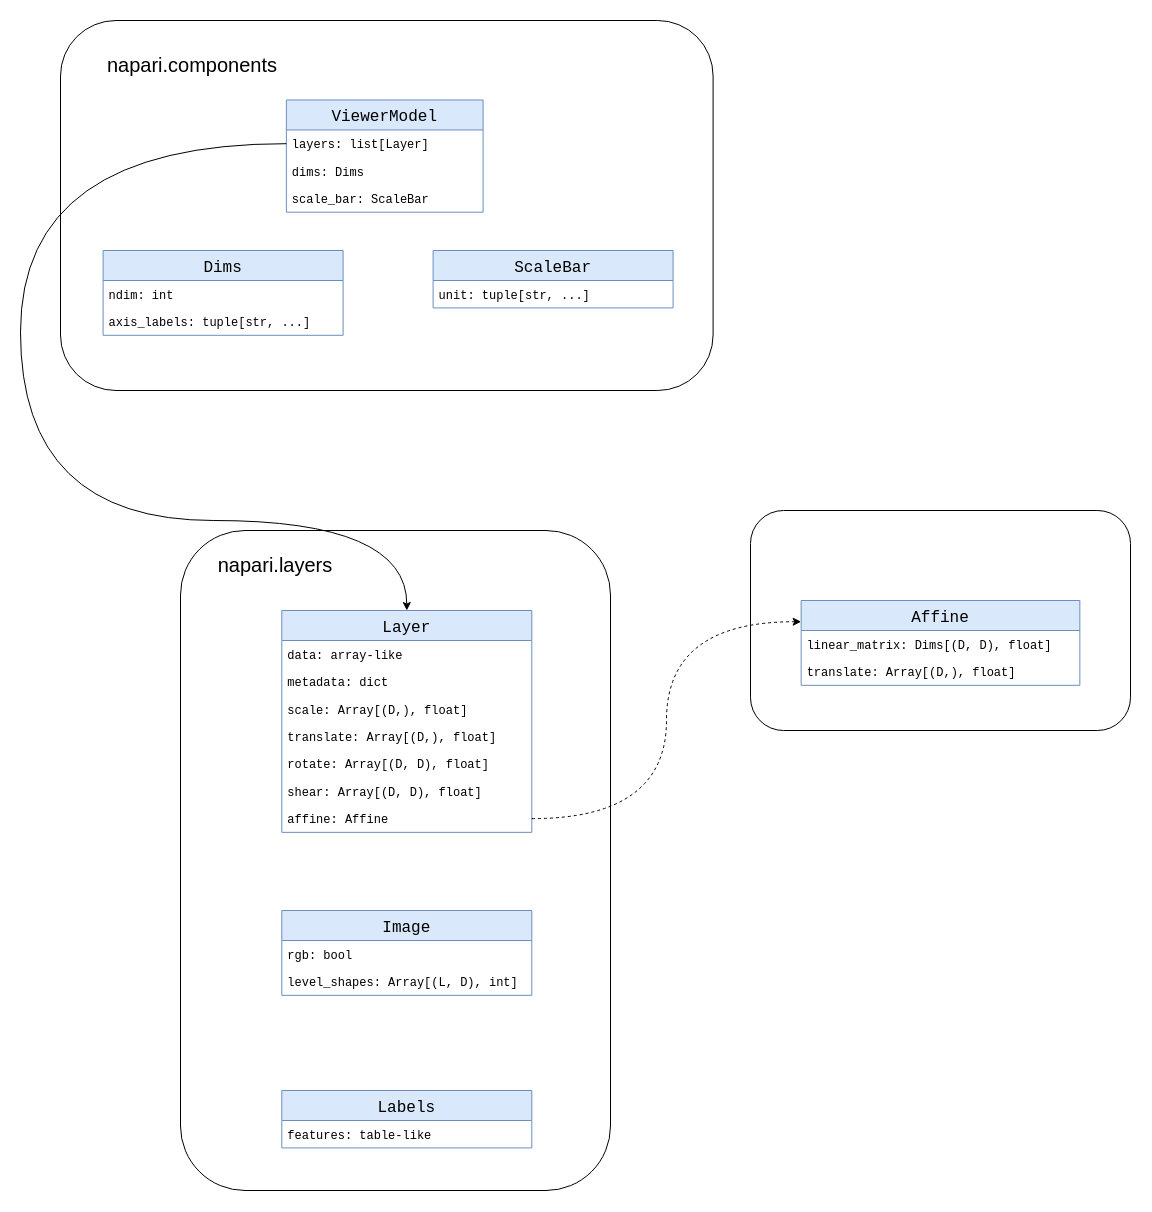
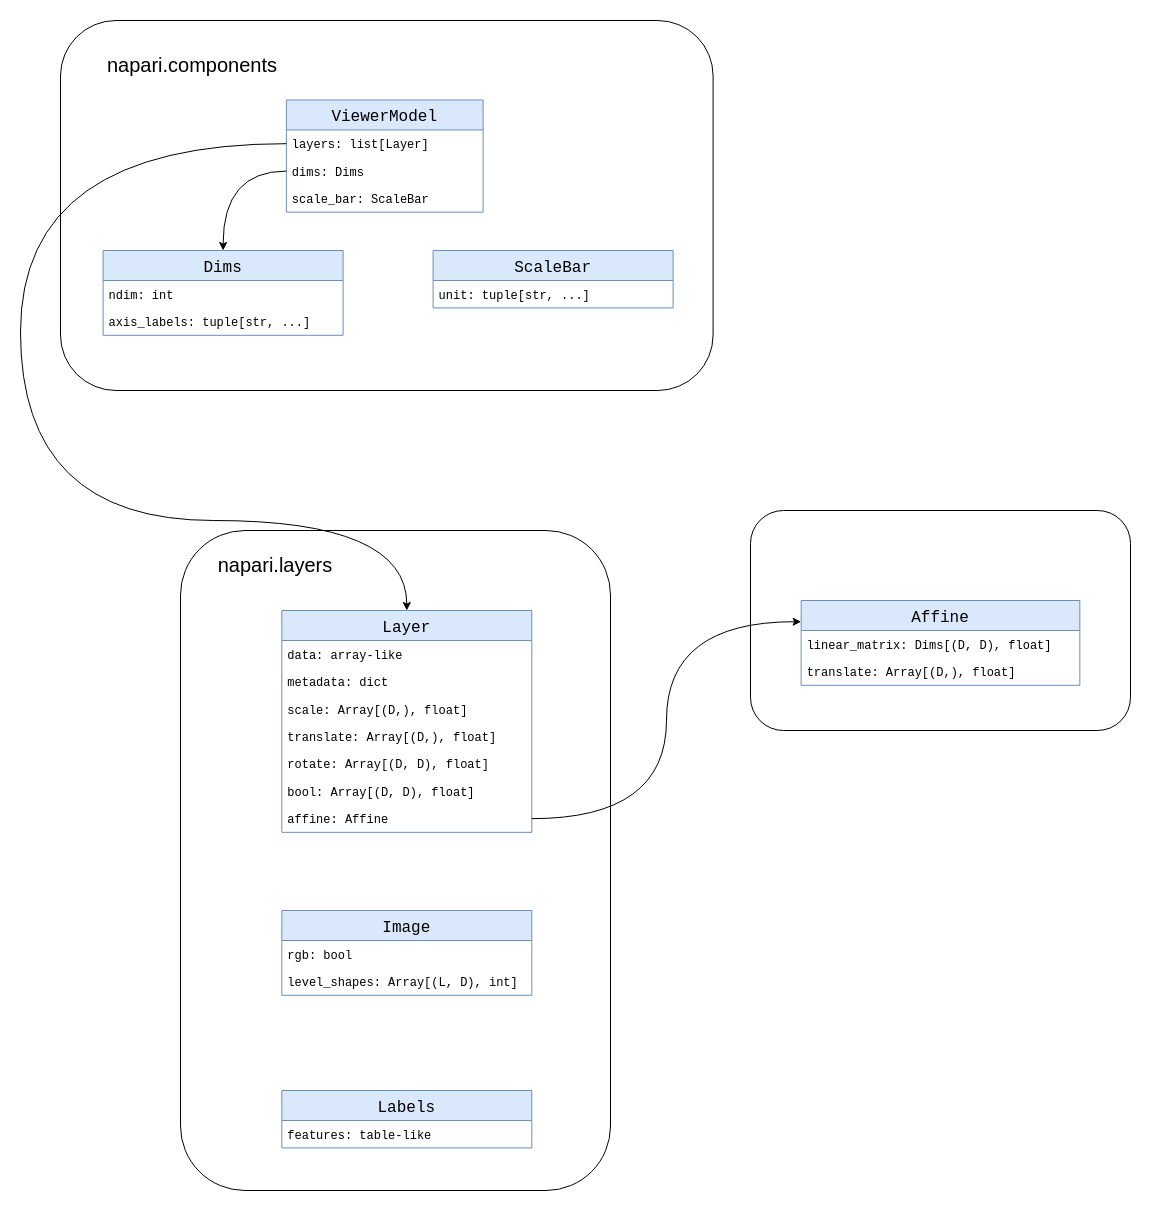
none -> (237, 192)
(666, 723) -> (666, 723)
(367, 792) -> (362, 792)
